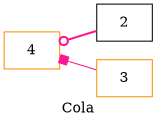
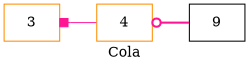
(125, 23) -> (217, 23)
(83, 66) -> (83, 23)
